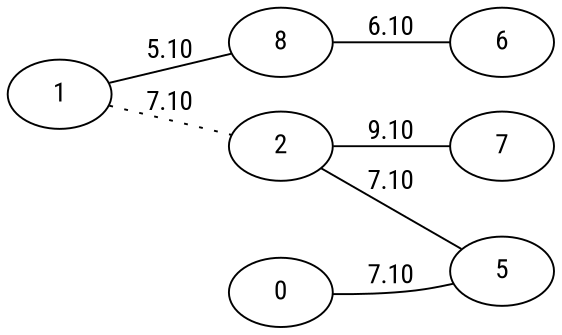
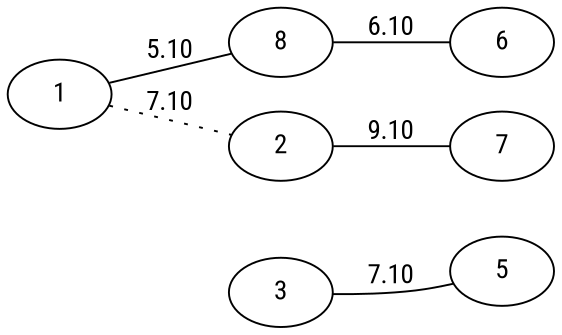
(391, 209) -> none
(281, 292) -> (281, 292)
